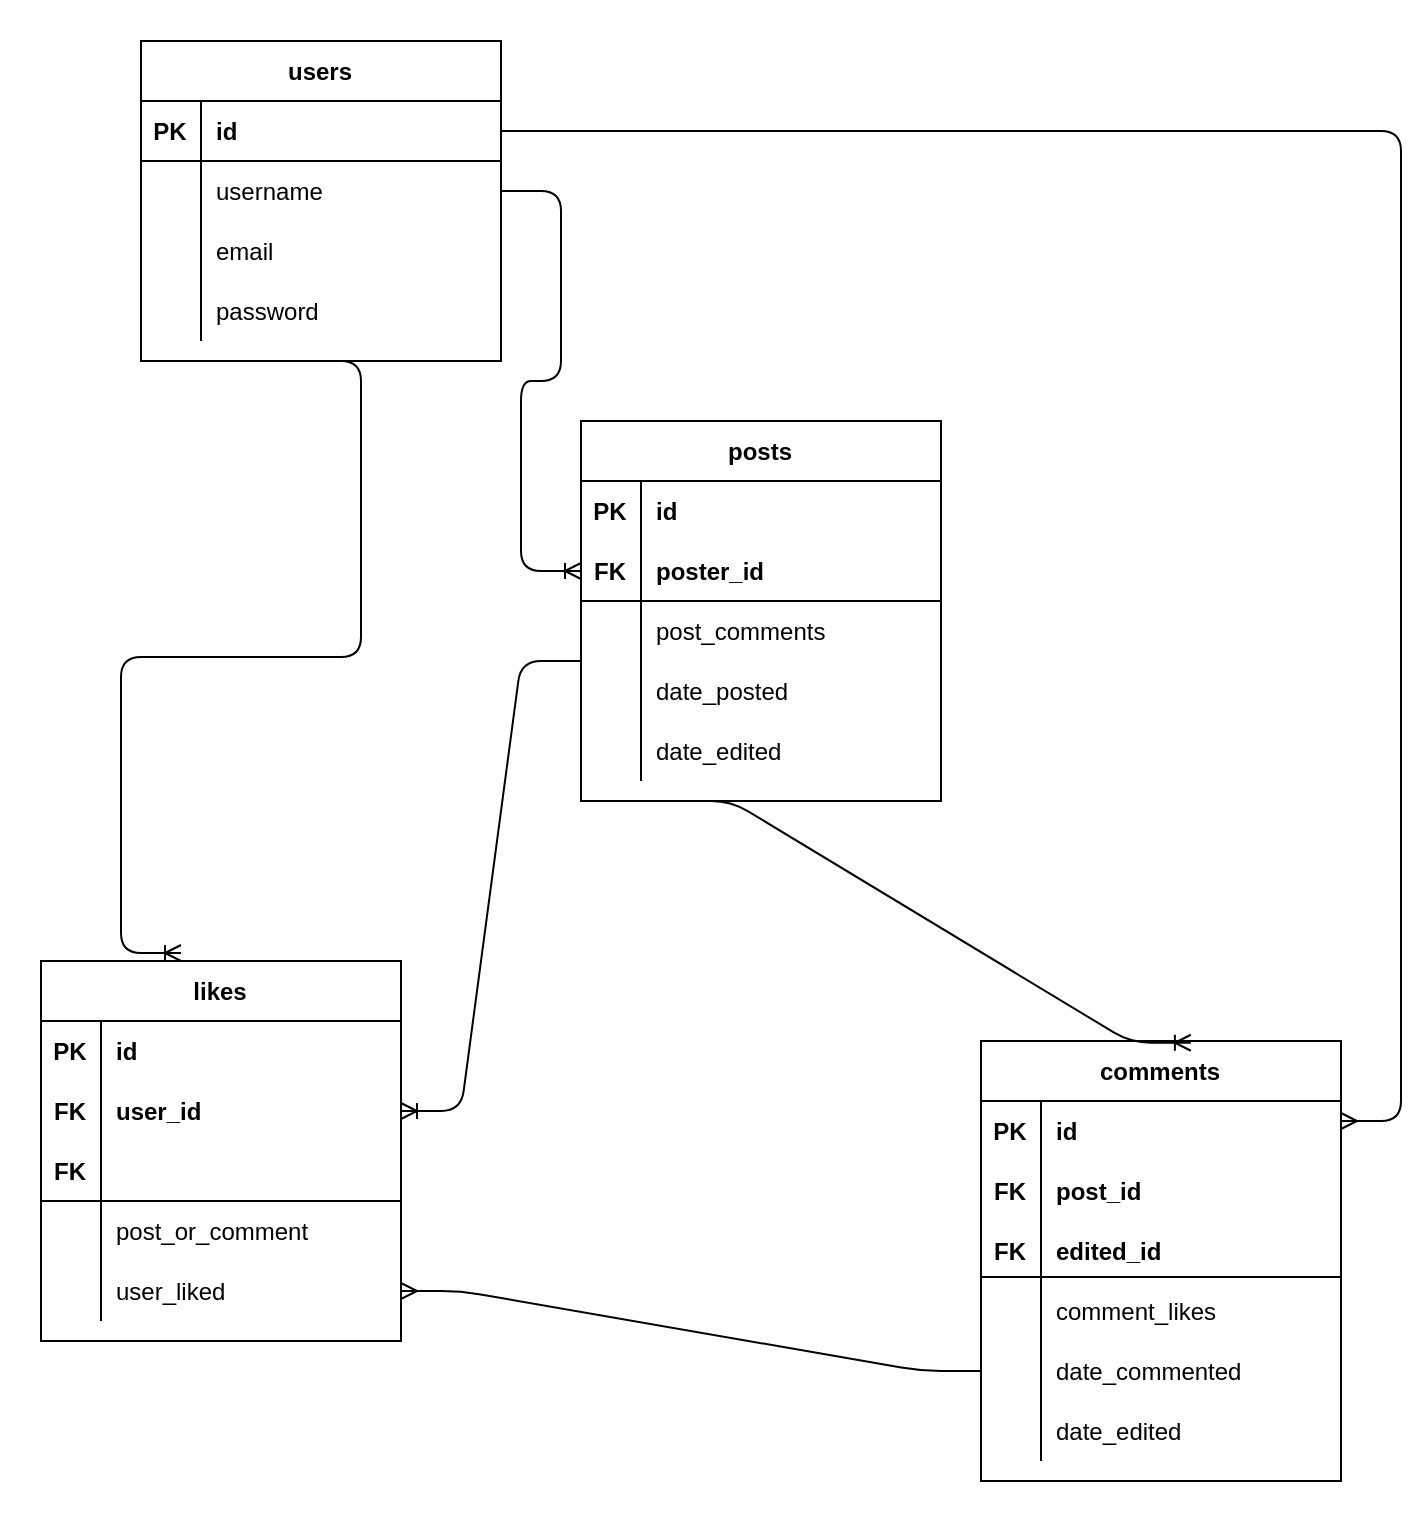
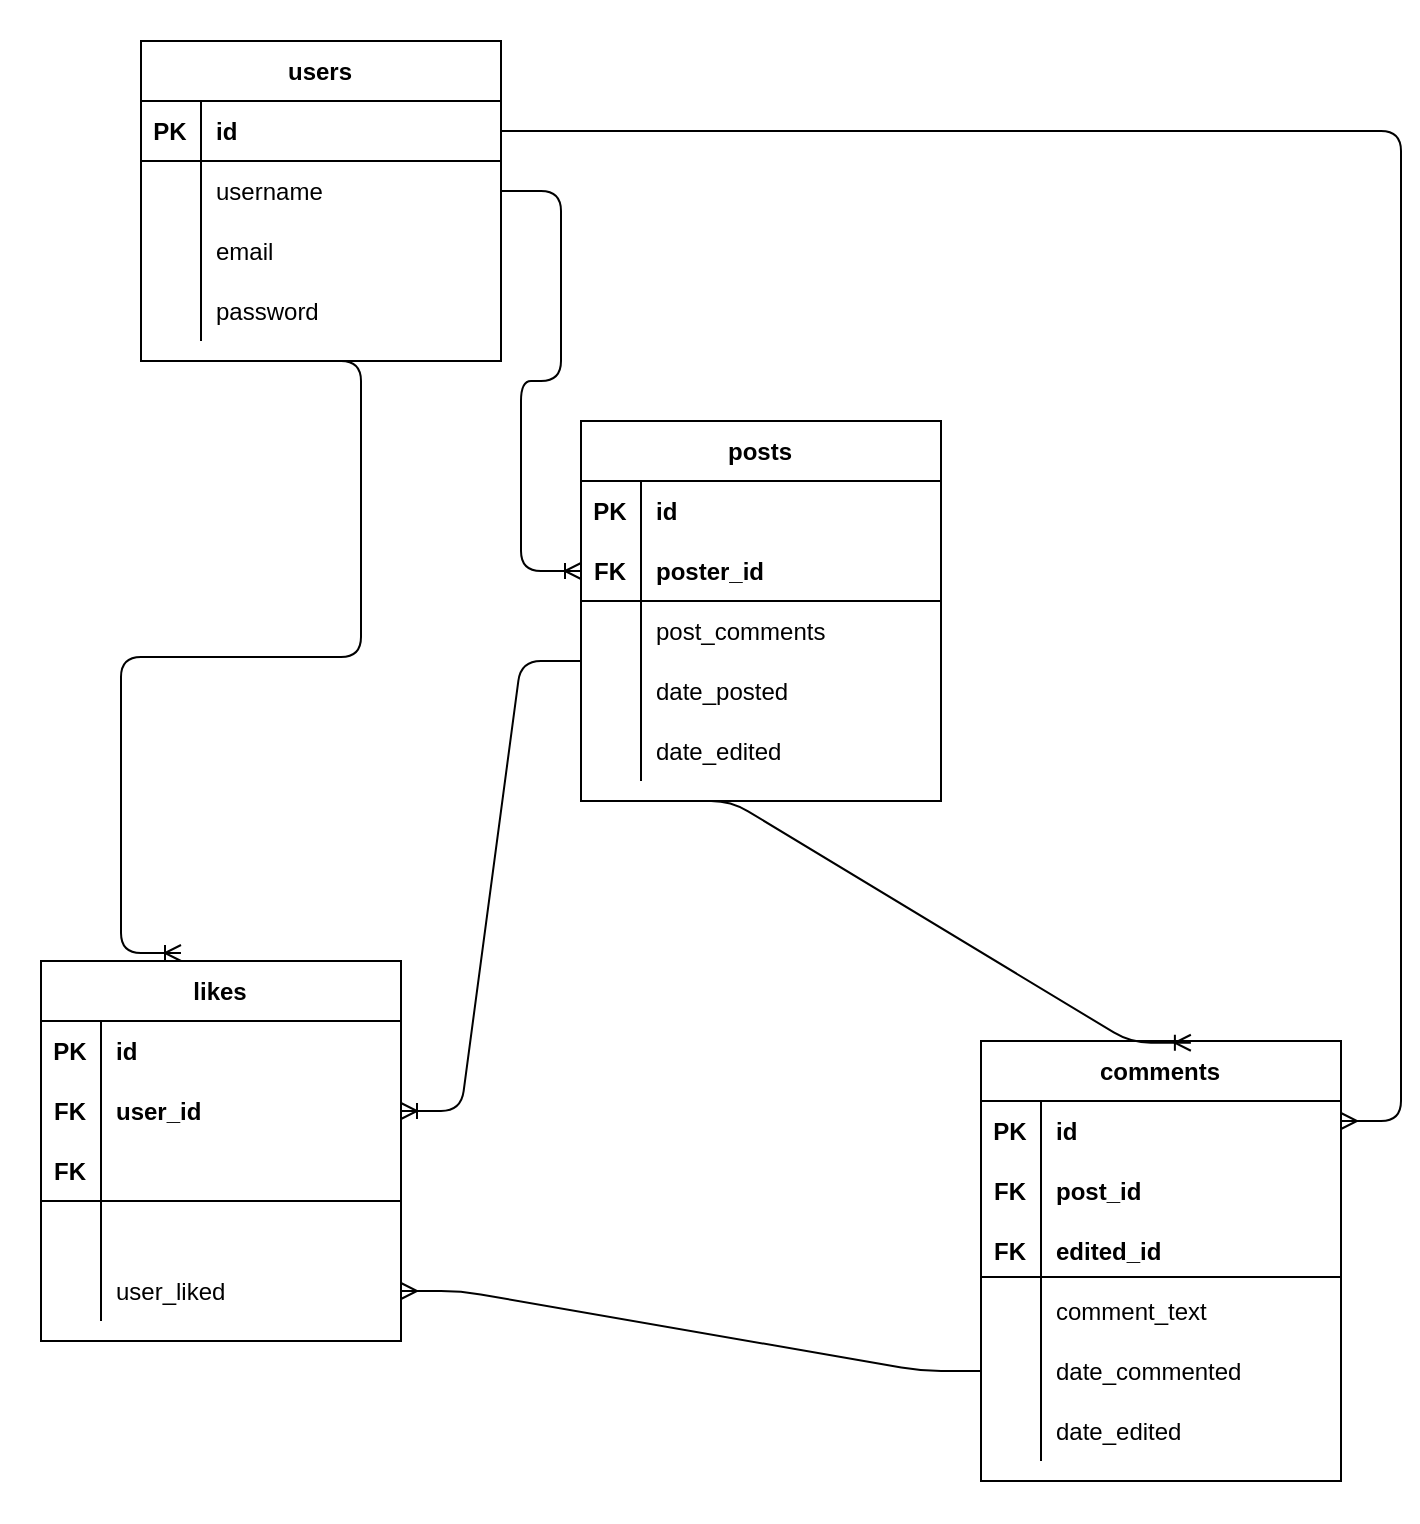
(251, 1231) -> none
(1137, 1312) -> (1137, 1312)
